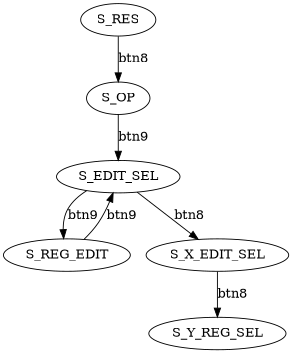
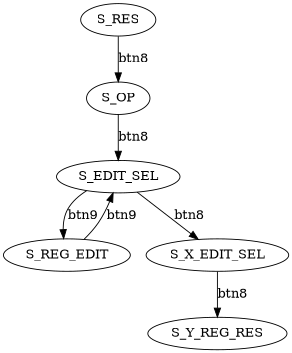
(134, 137) -> (134, 137)
(217, 334) -> (217, 334)
